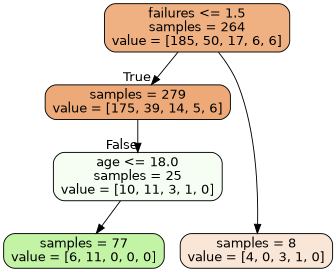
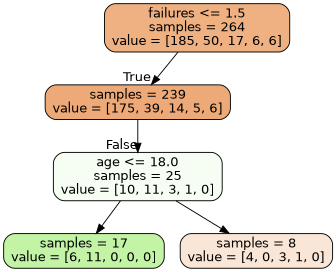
(138, 102) -> (138, 102)
(251, 135) -> (199, 215)
(84, 251) -> (84, 251)
